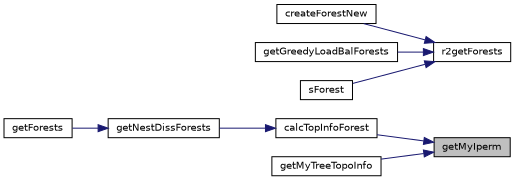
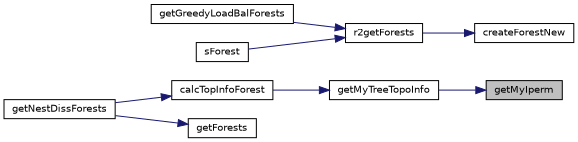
(394, 32) -> (444, 33)
(85, 128) -> (147, 119)
(400, 138) -> (296, 90)
